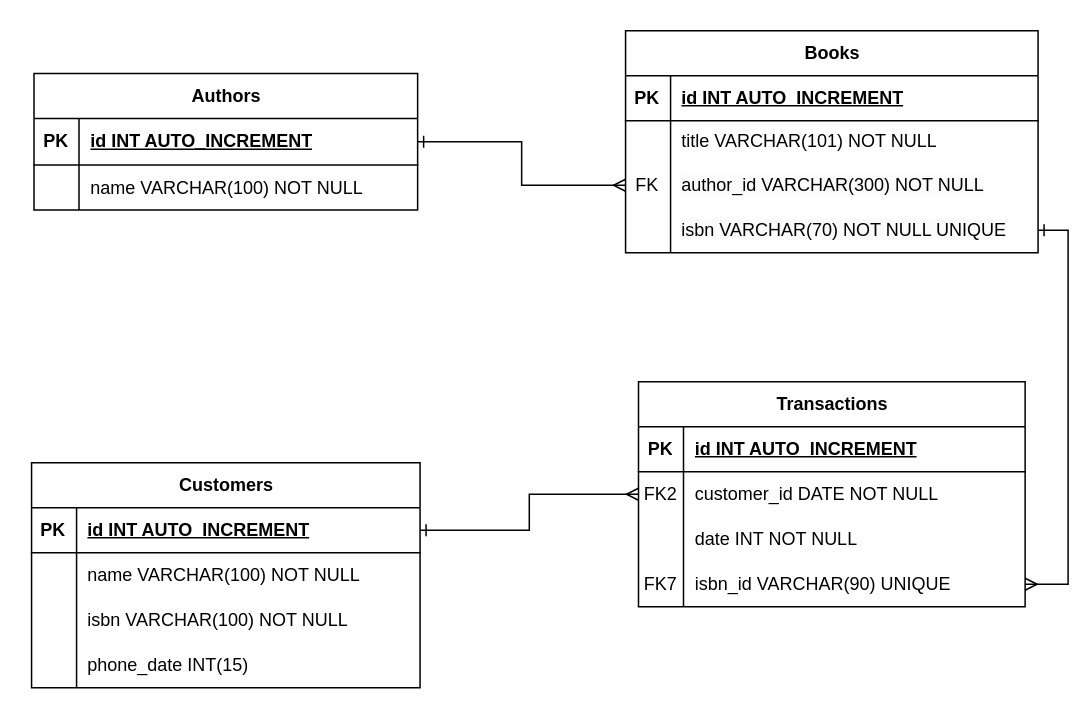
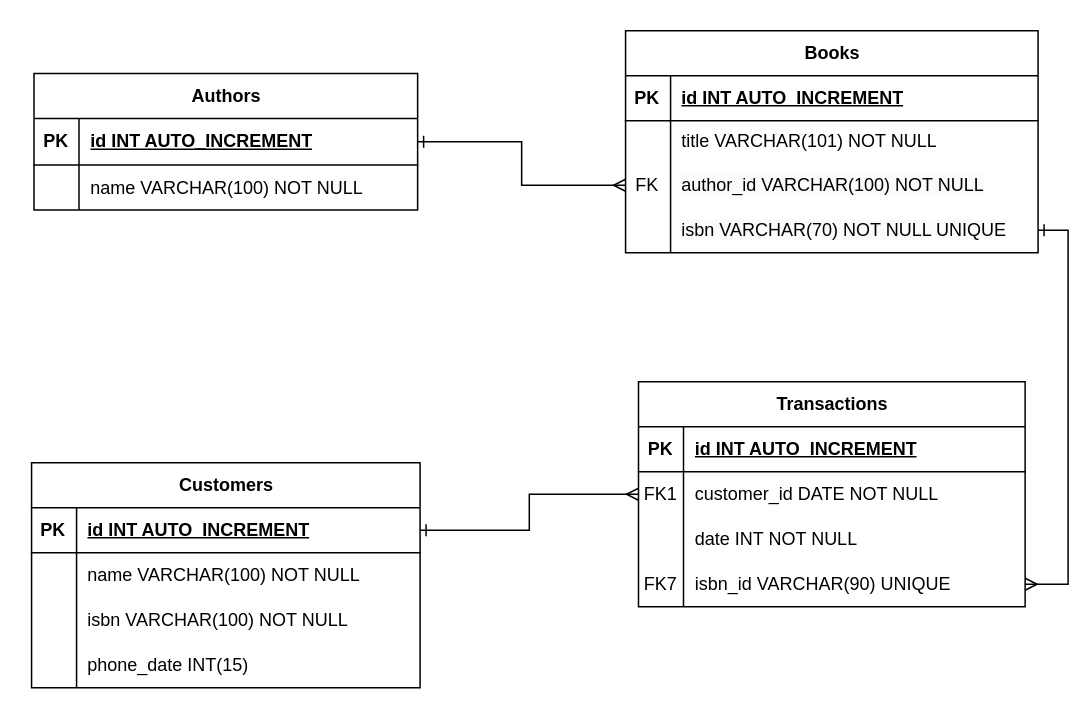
(829, 185) -> (829, 185)
(661, 494) -> (661, 494)
